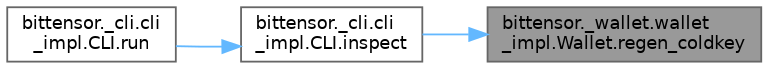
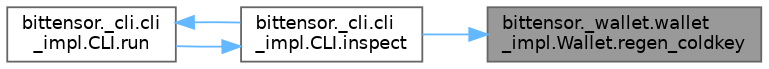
none -> (217, 22)
